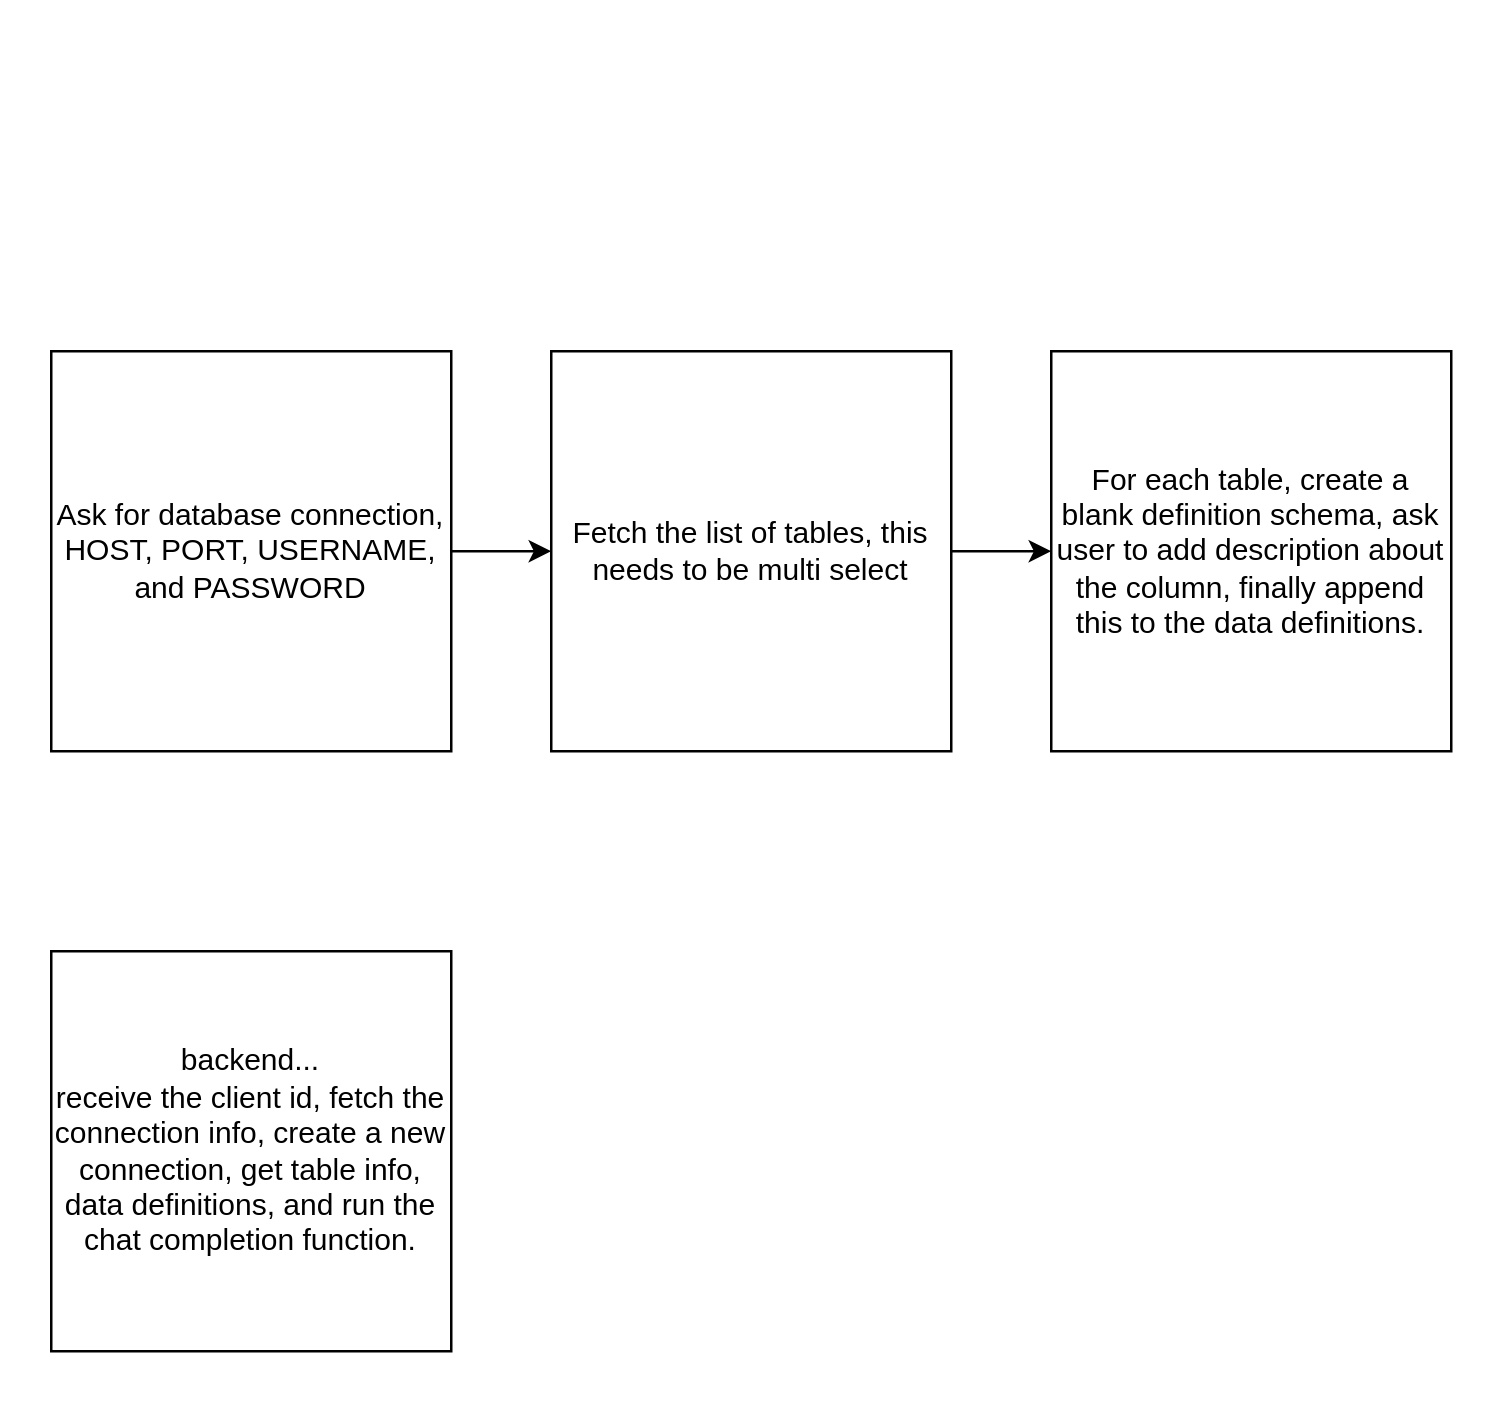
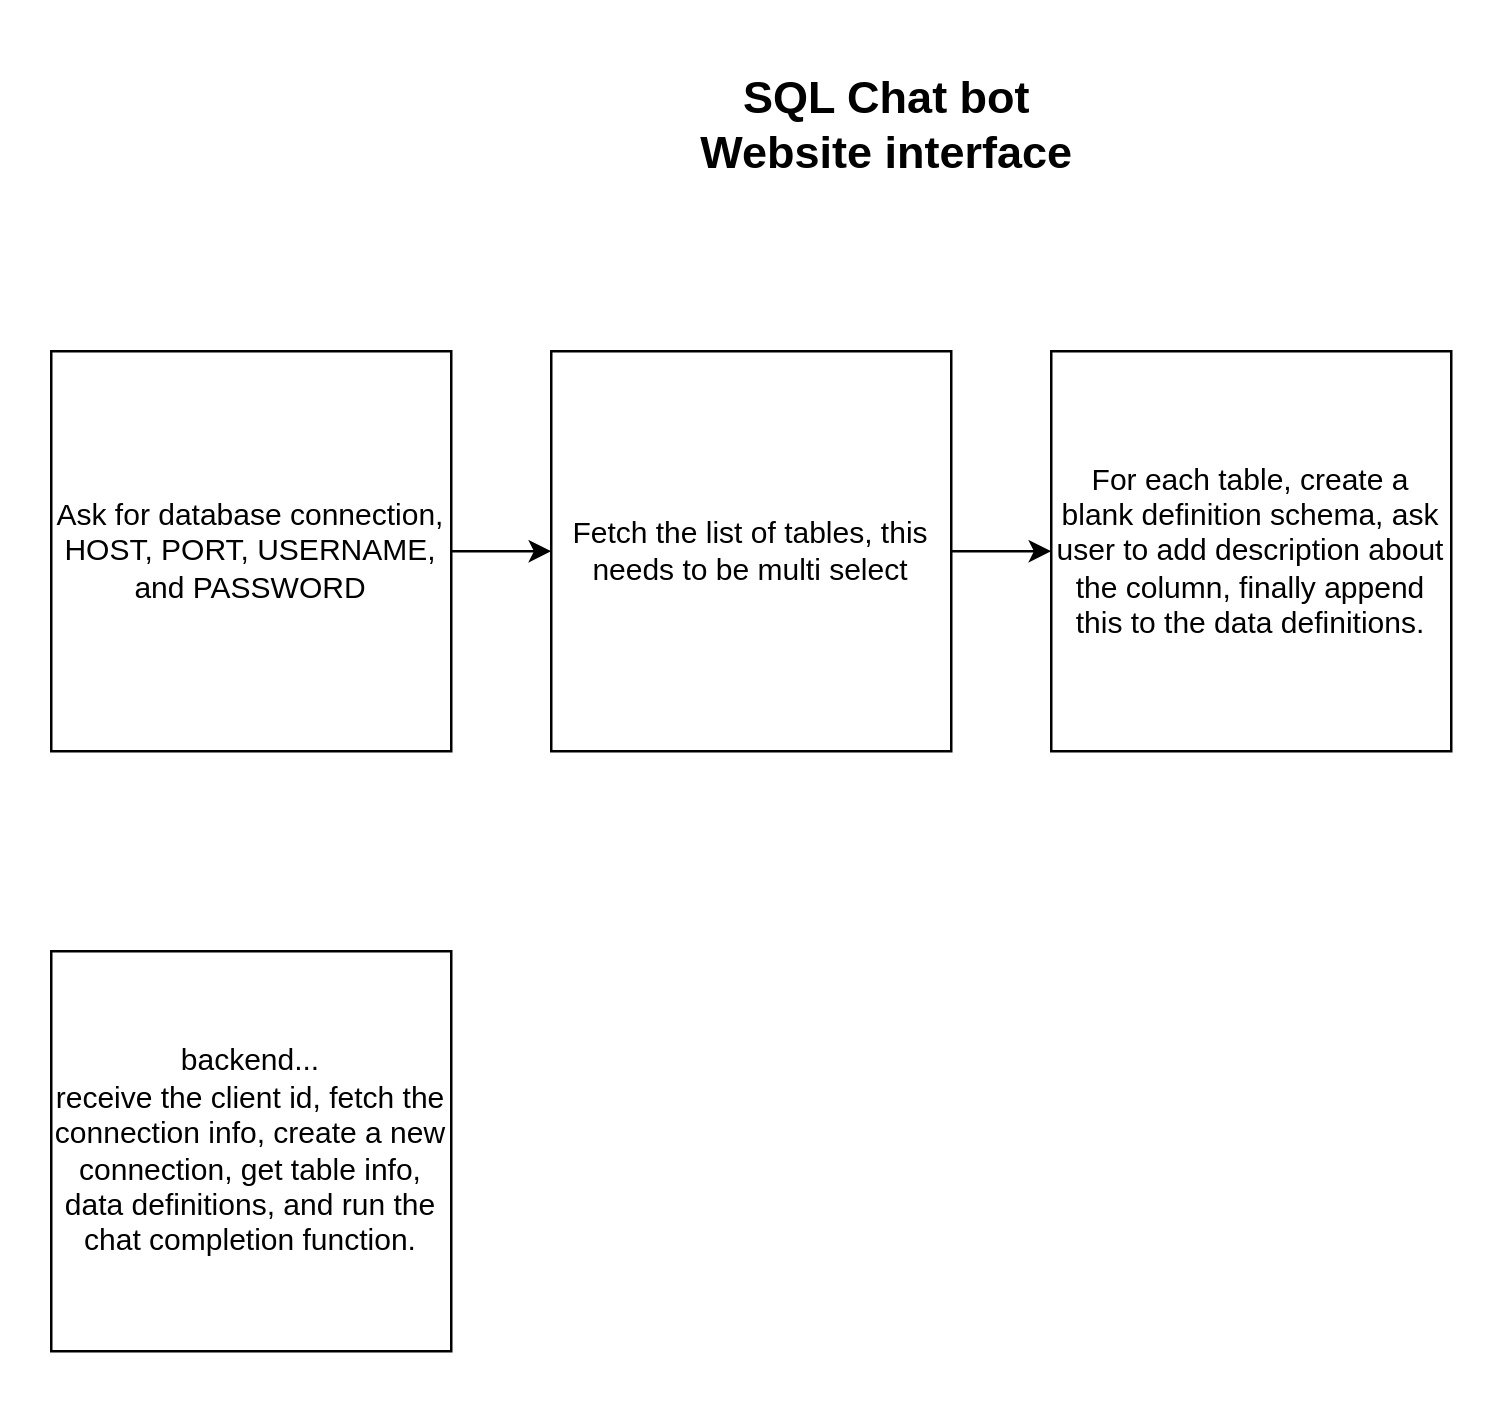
none -> (886, 126)
